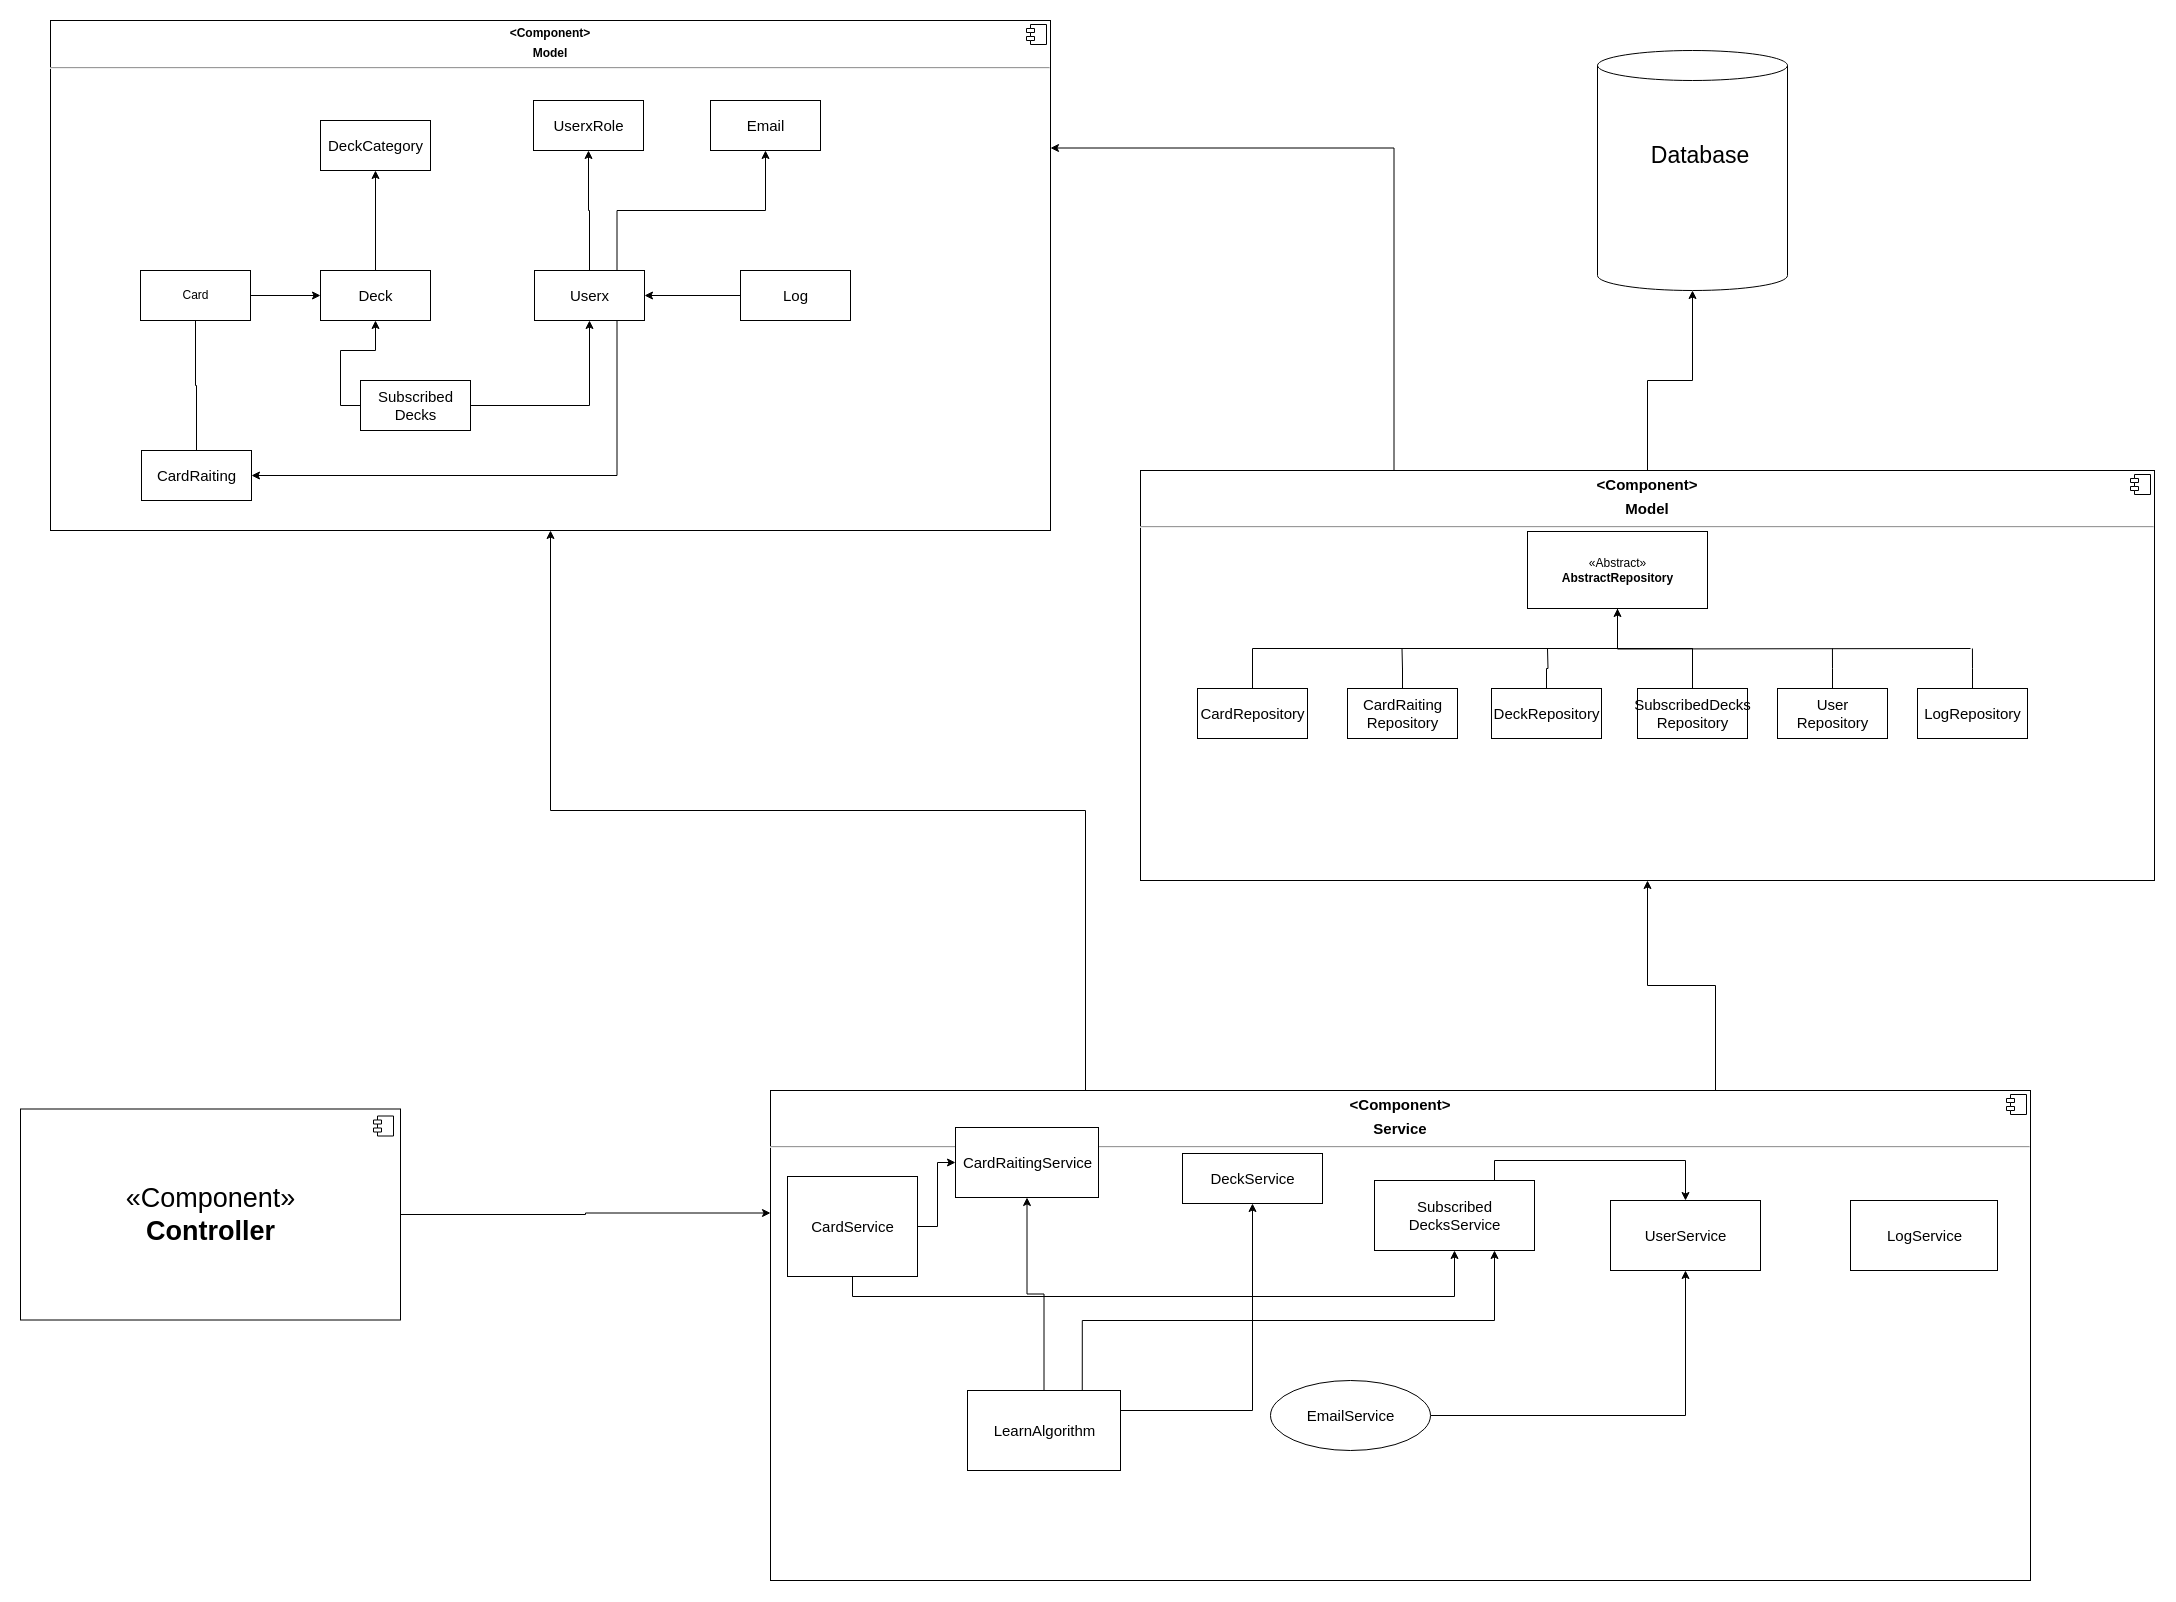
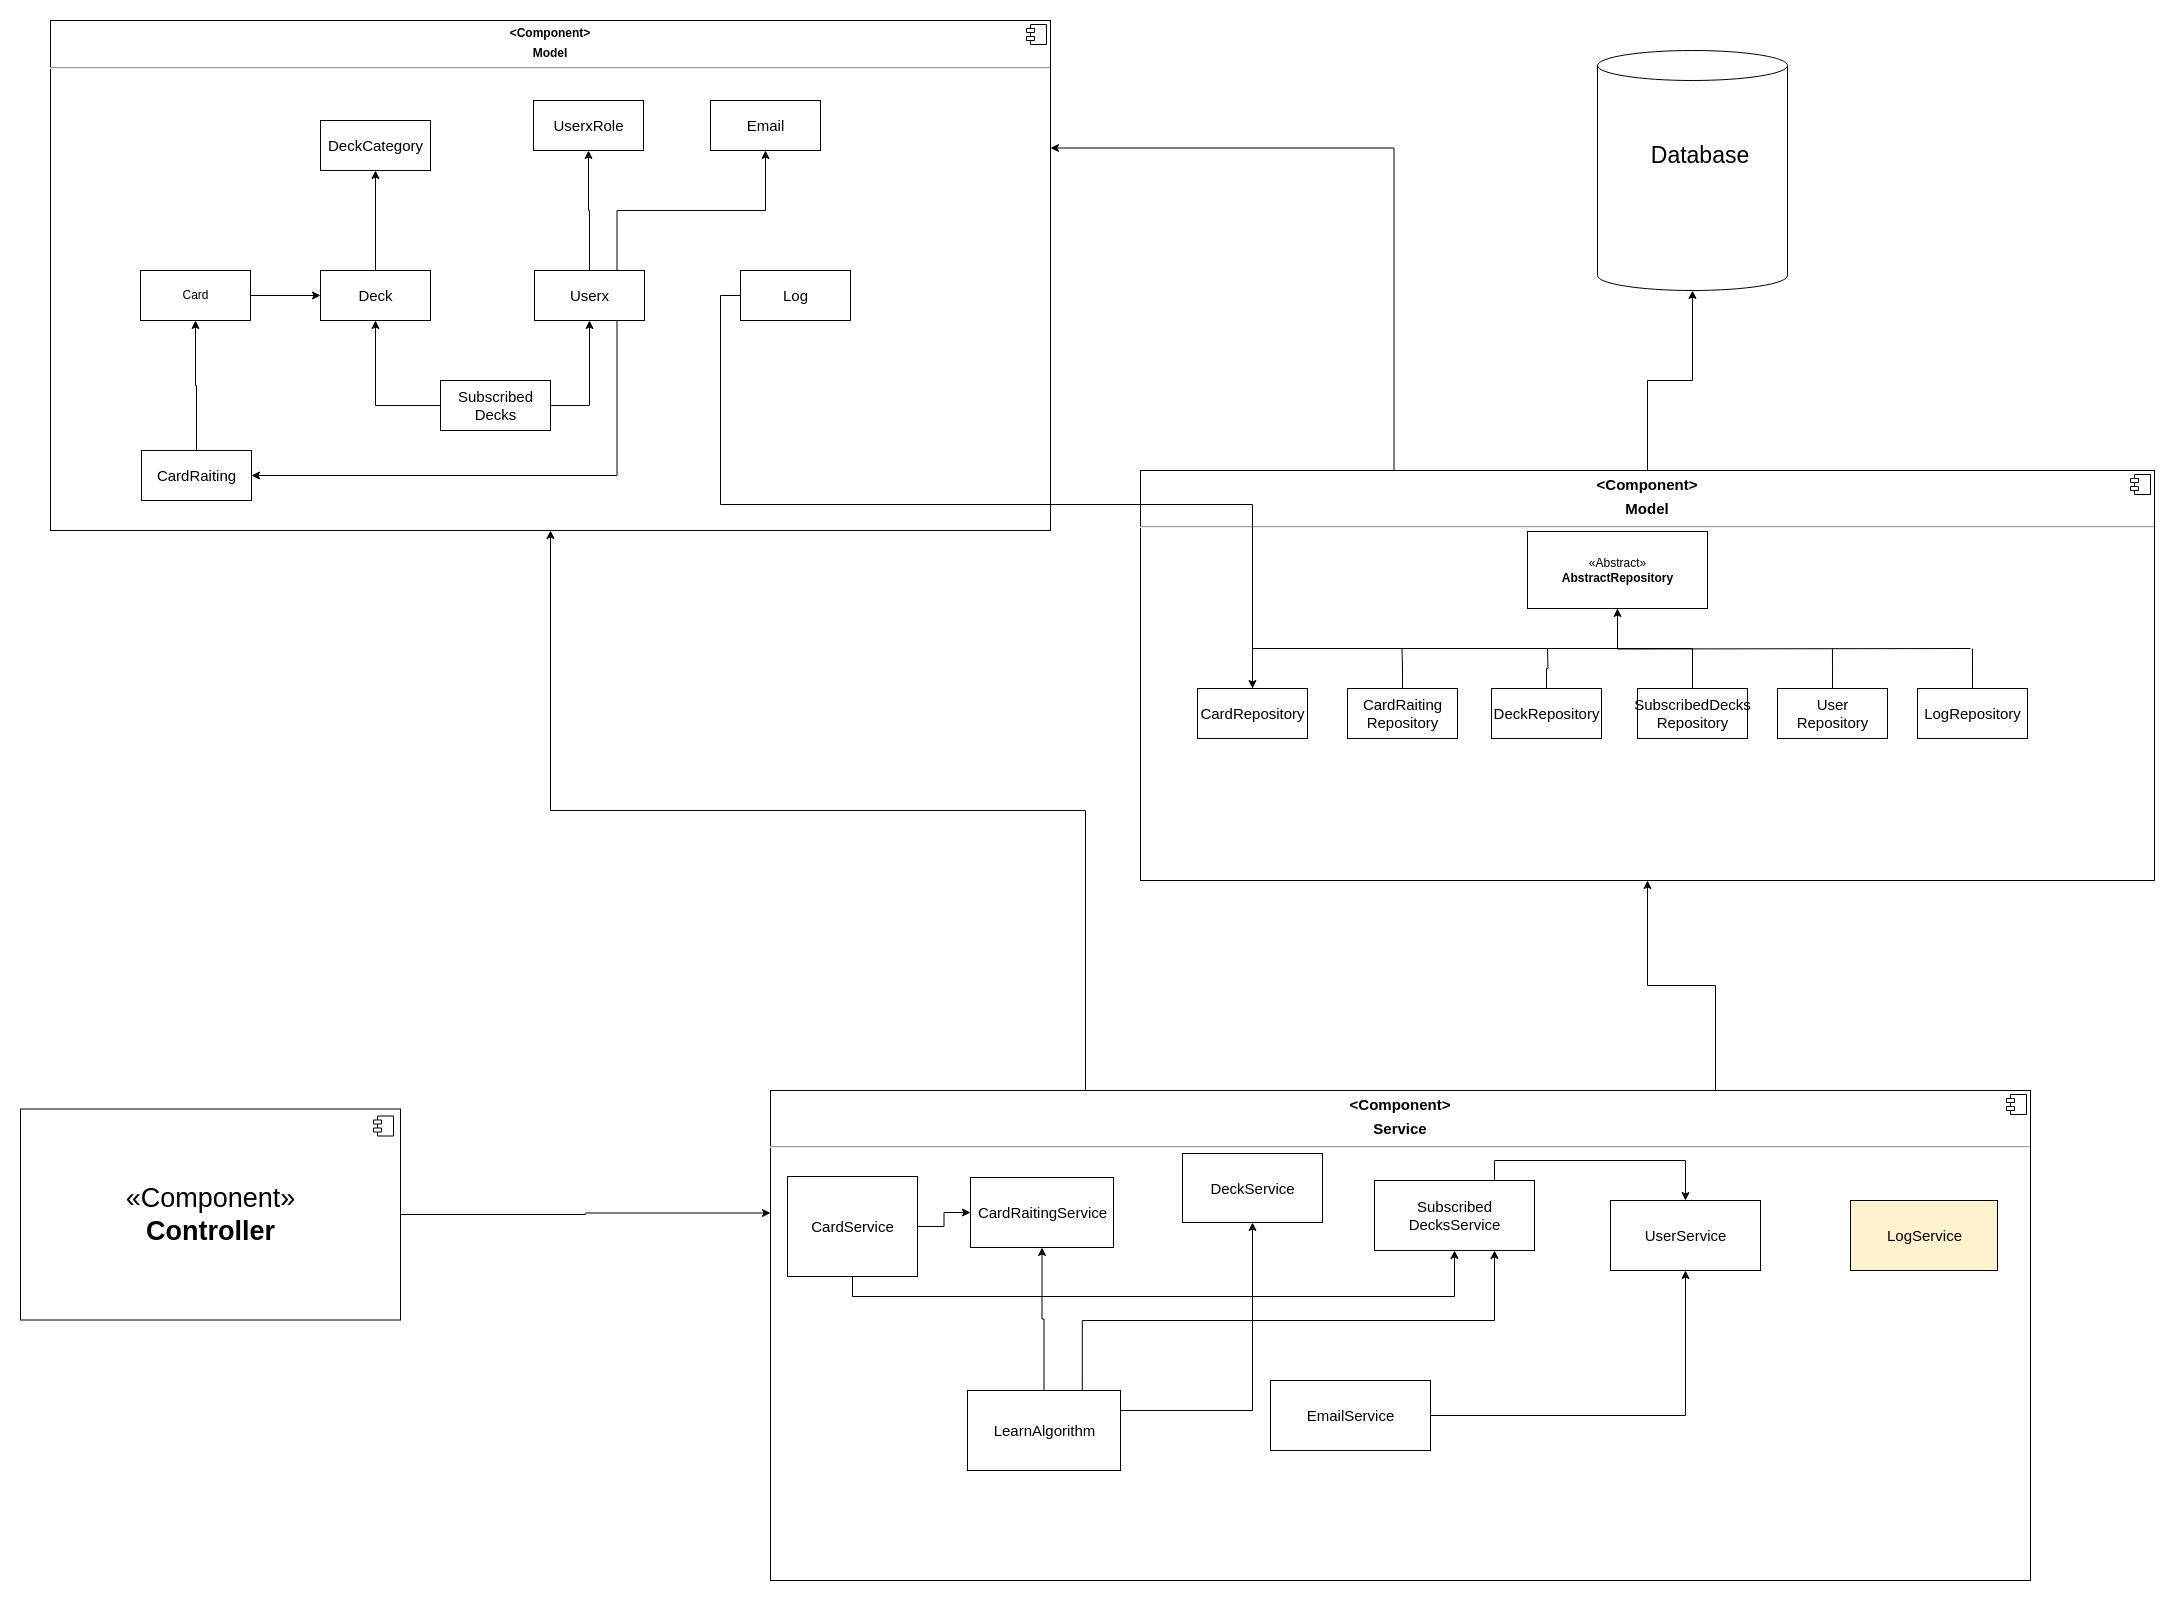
(687, 296) -> (952, 505)
(196, 327) -> (196, 329)
(416, 406) -> (496, 406)
(1027, 1163) -> (1042, 1213)
(1253, 1179) -> (1253, 1188)
(1924, 1236) -> (1924, 1236)
(1351, 1416) -> (1351, 1416)
